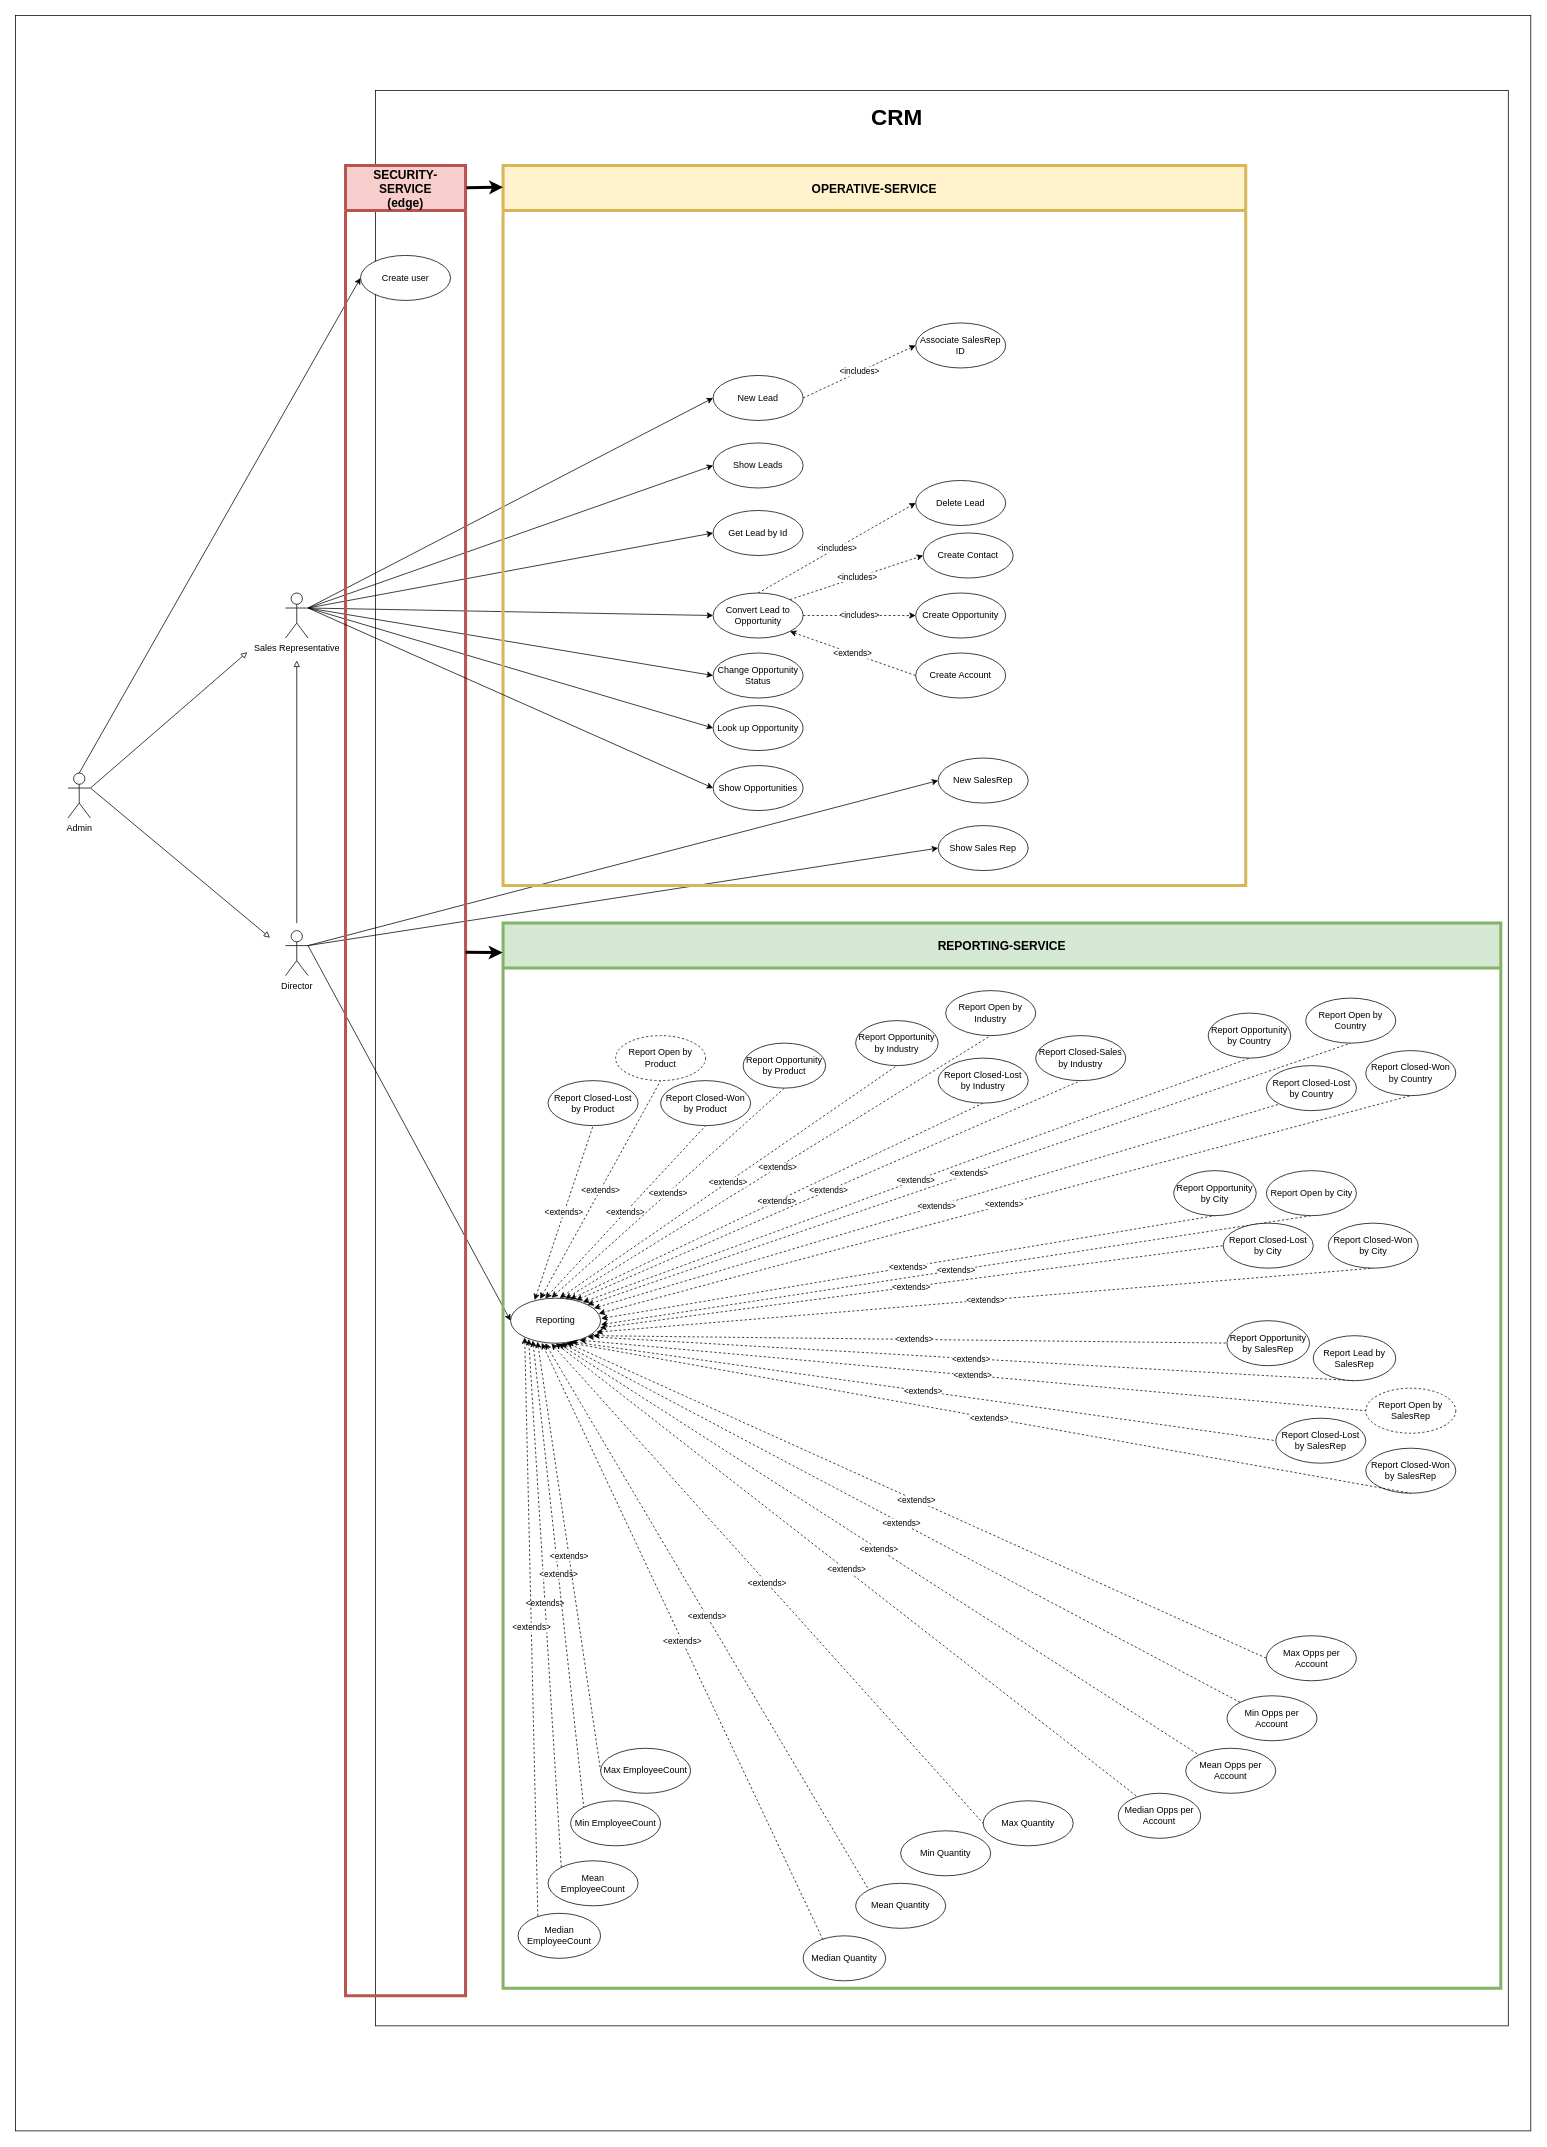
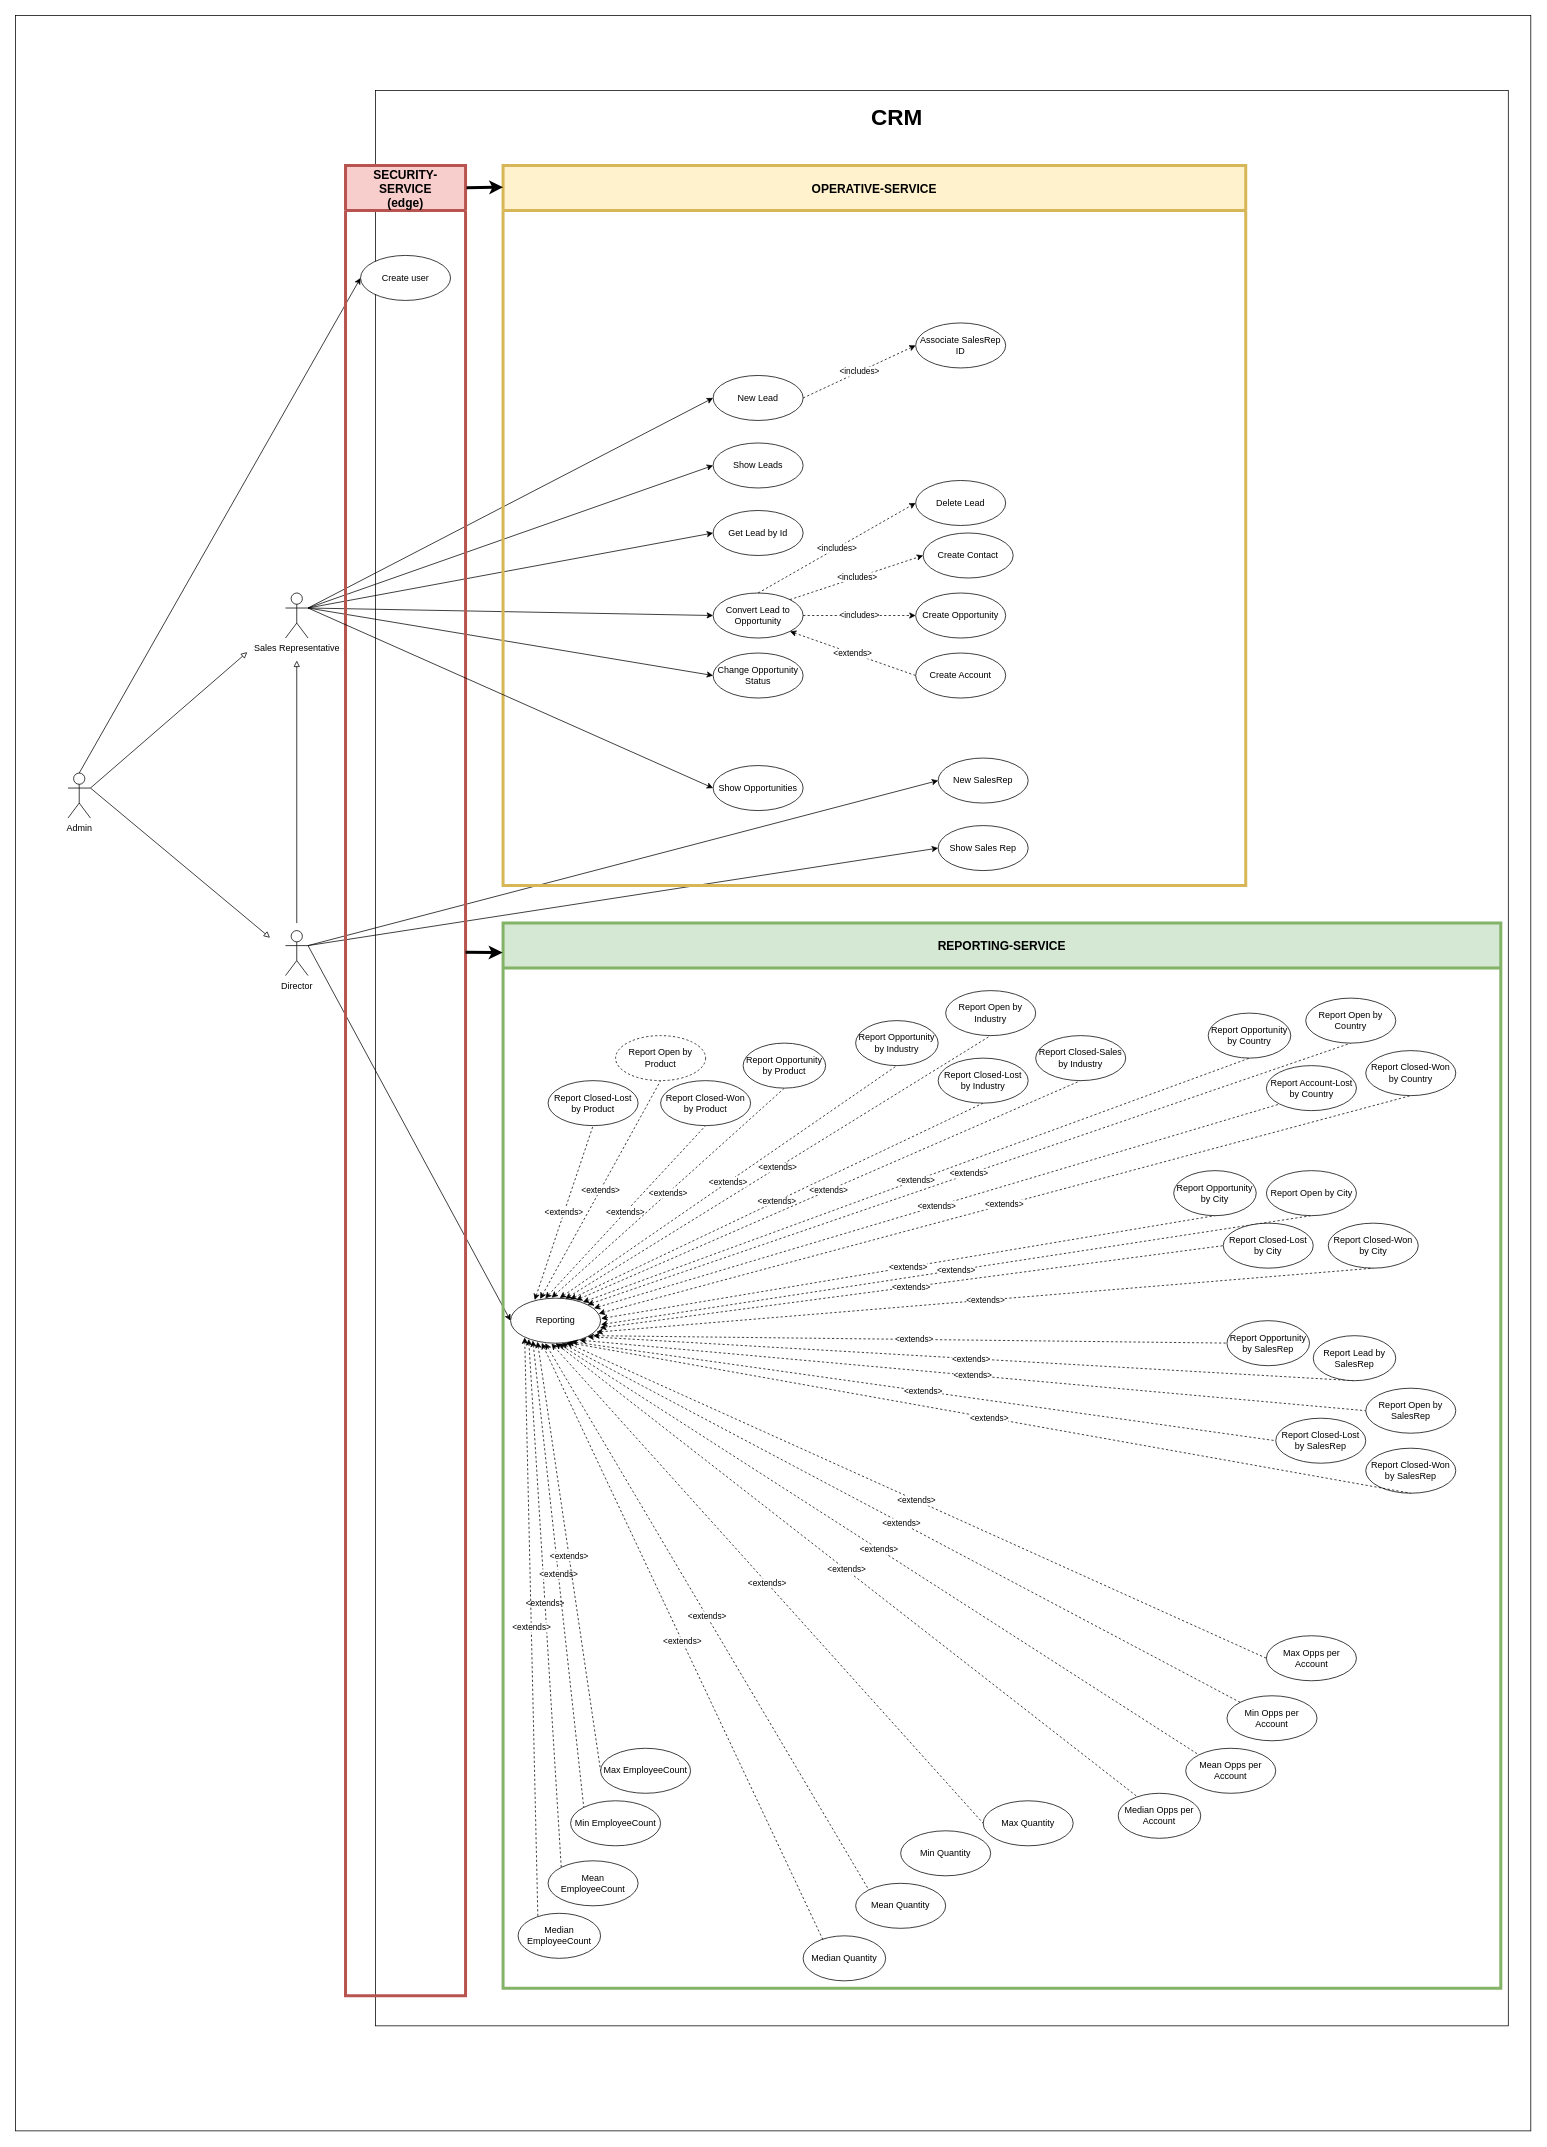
(512, 668) -> none
(758, 728) -> none
(1311, 1088) -> (1311, 1088)
(1410, 1410) -> (1410, 1410)
